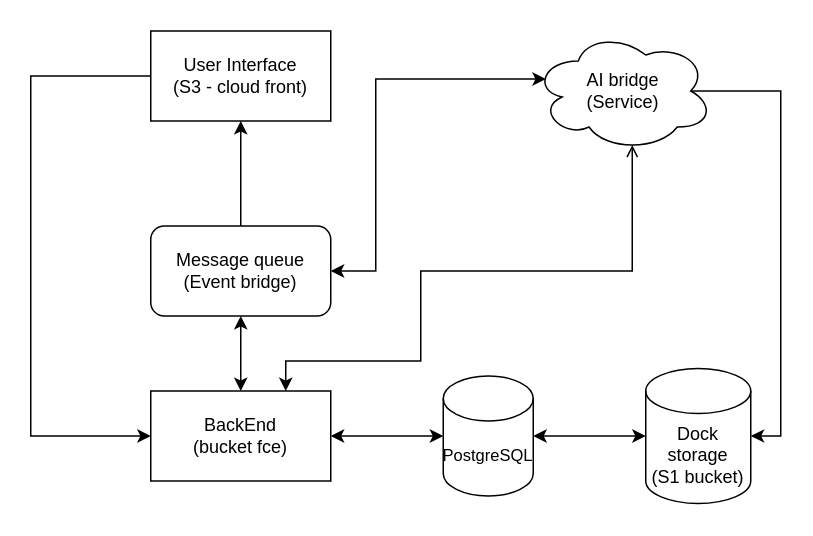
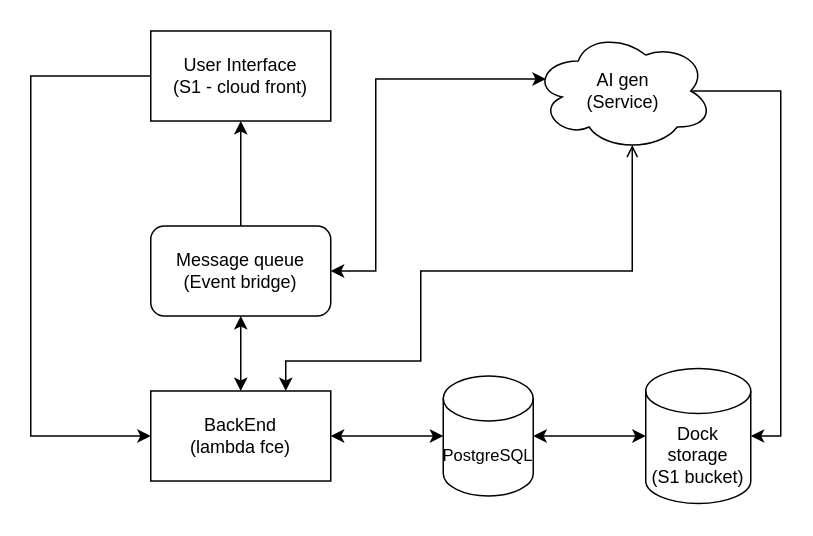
(241, 76) -> (241, 76)
(623, 91) -> (623, 91)
(241, 436) -> (241, 436)
